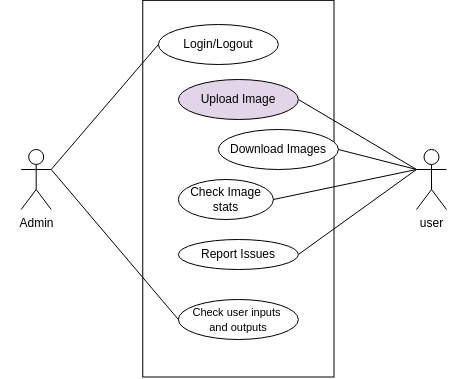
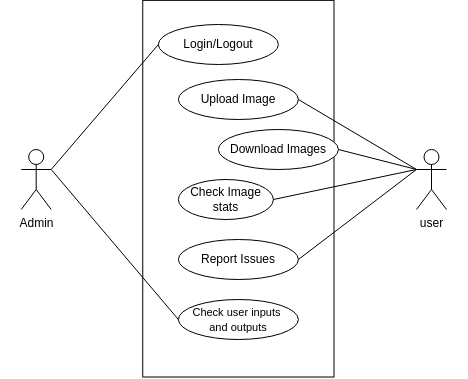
(238, 100) -> (238, 100)
(238, 255) -> (238, 260)
